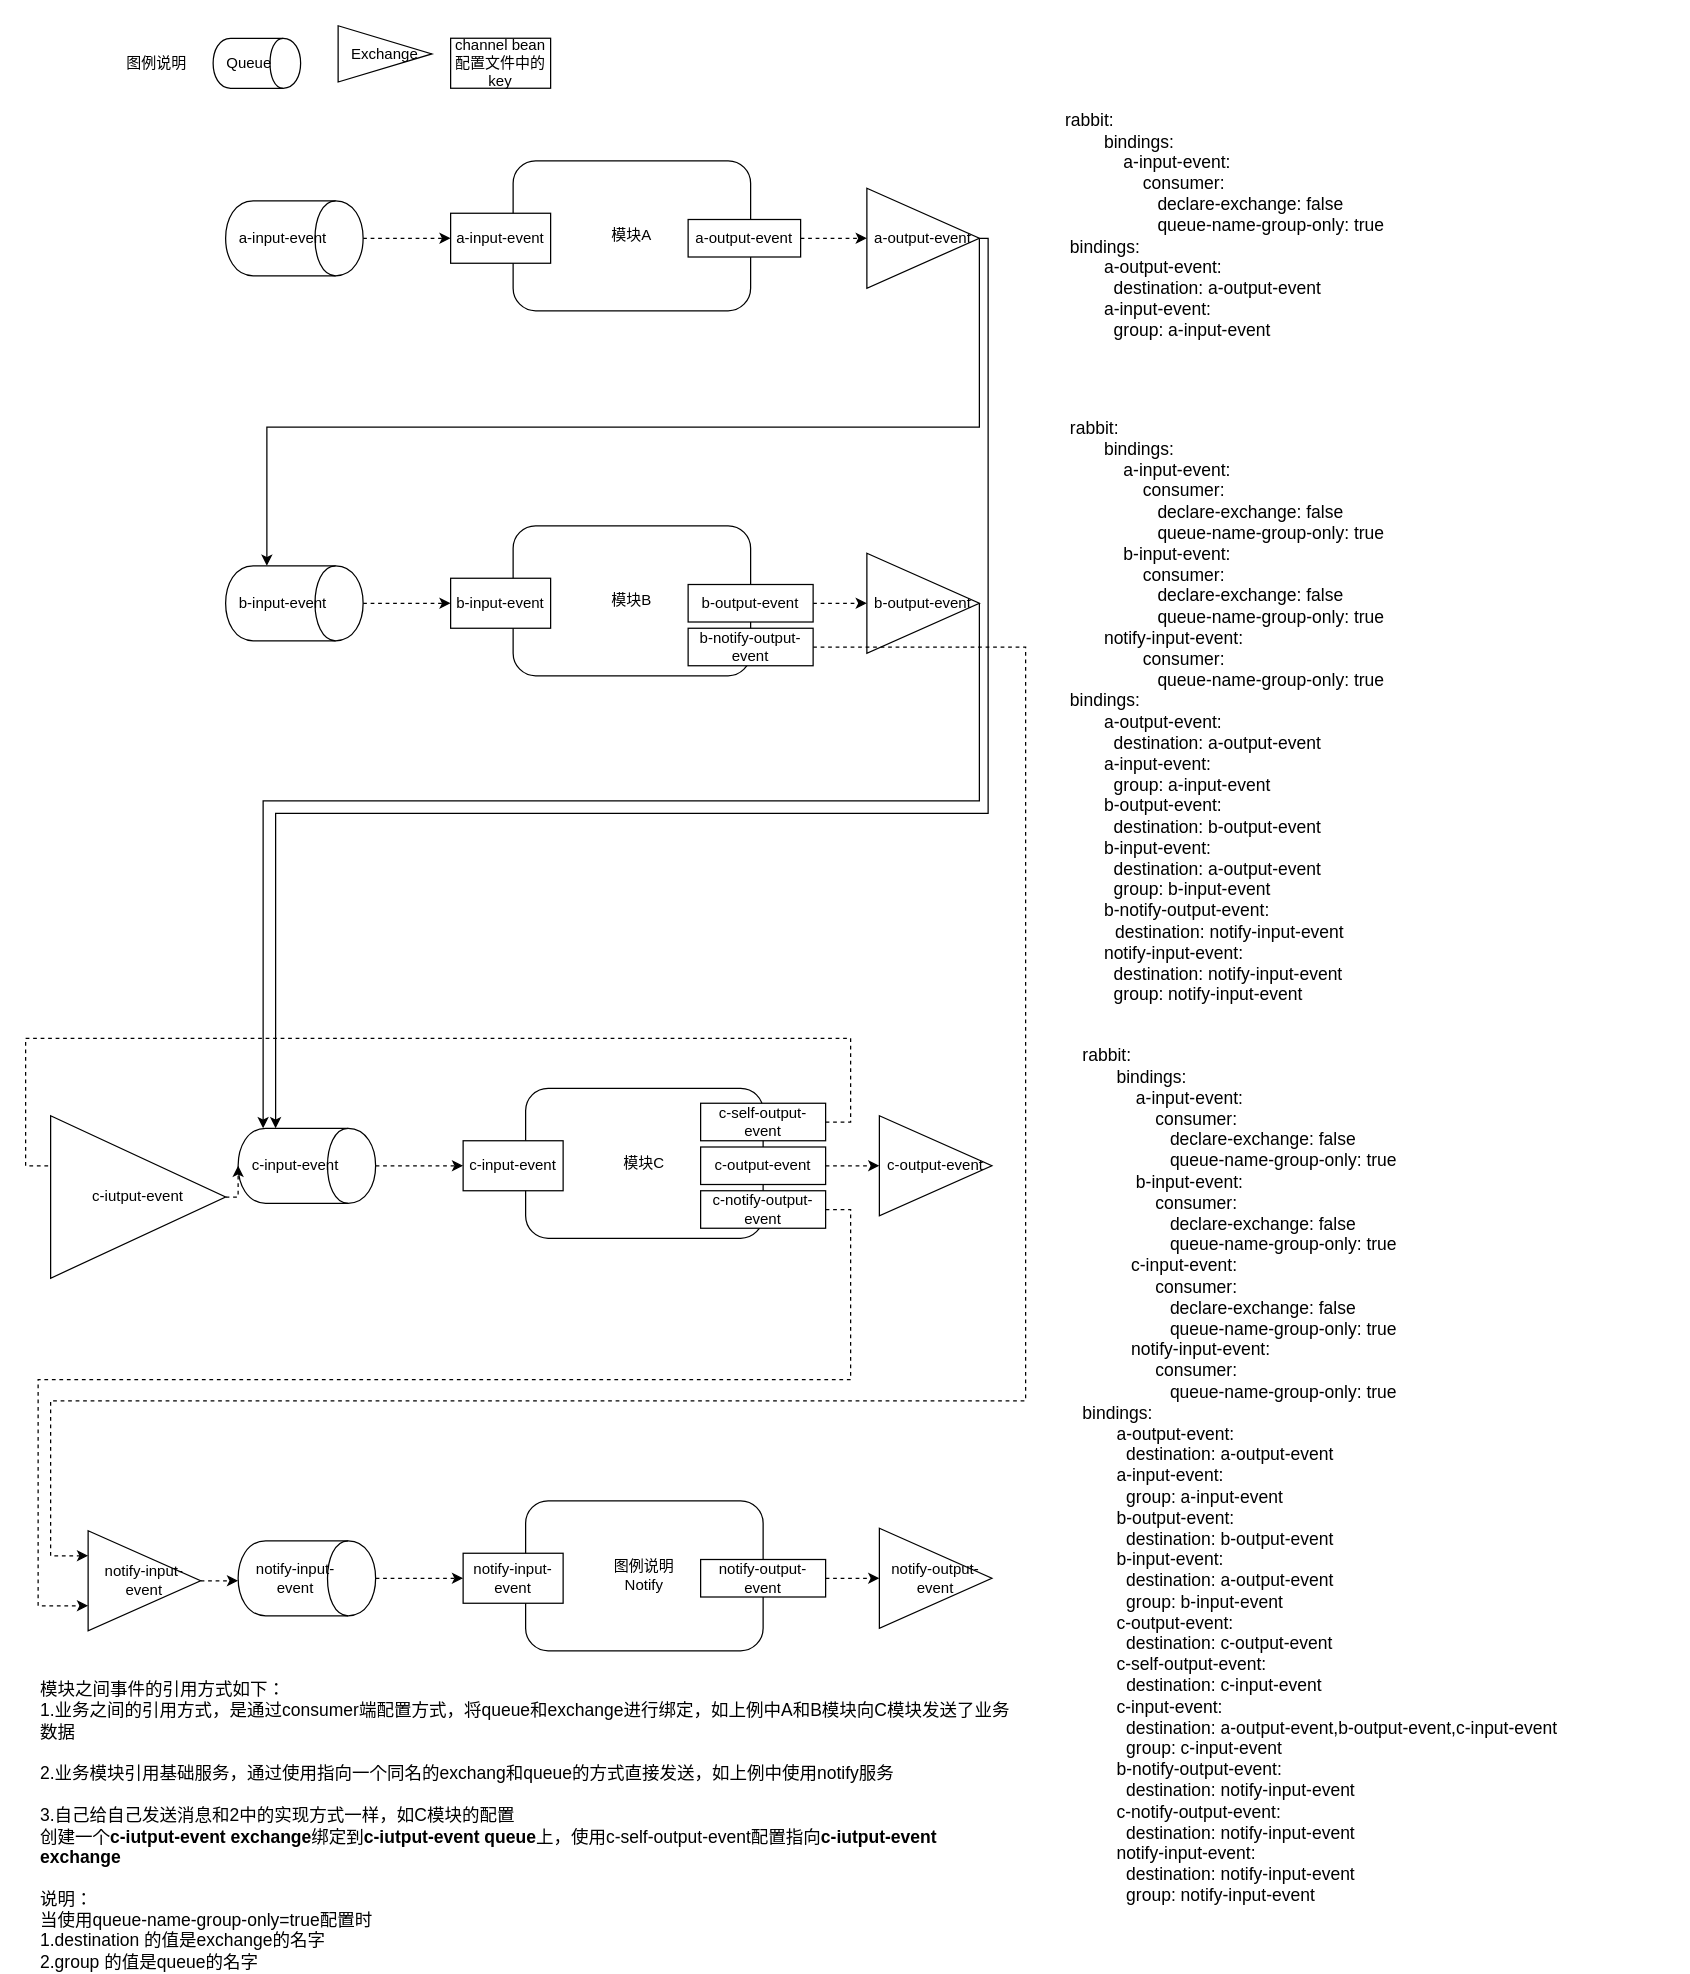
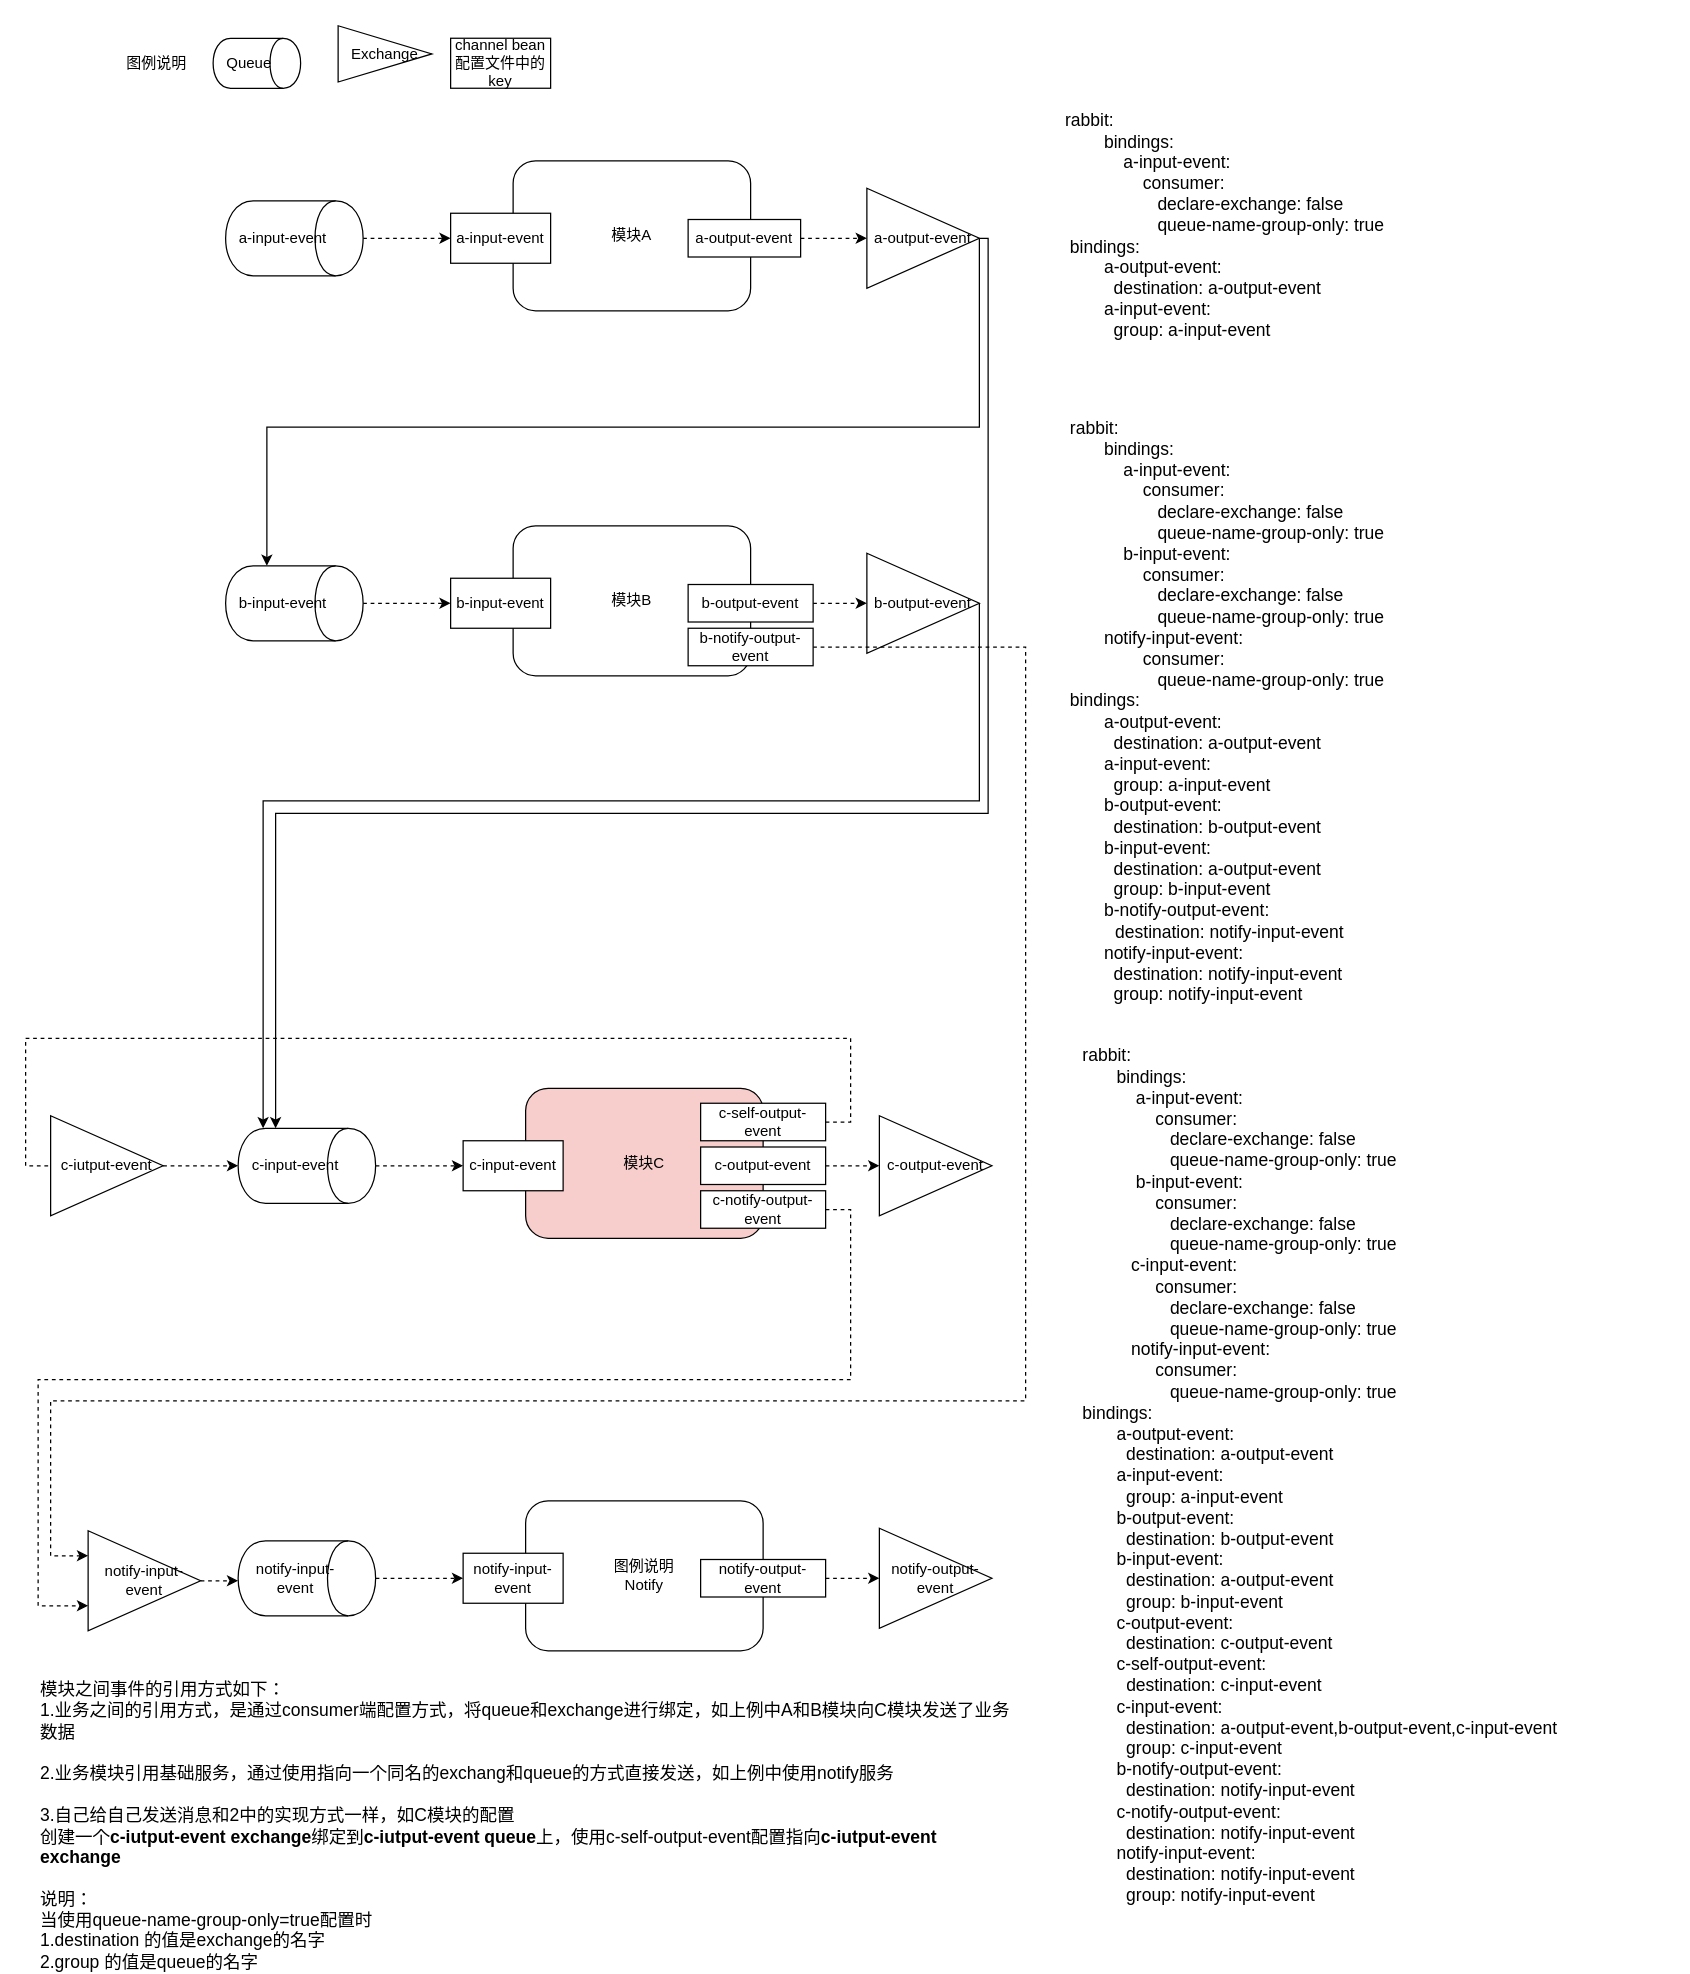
(644, 1163) -> (644, 1163)
(138, 1197) -> (107, 1166)
